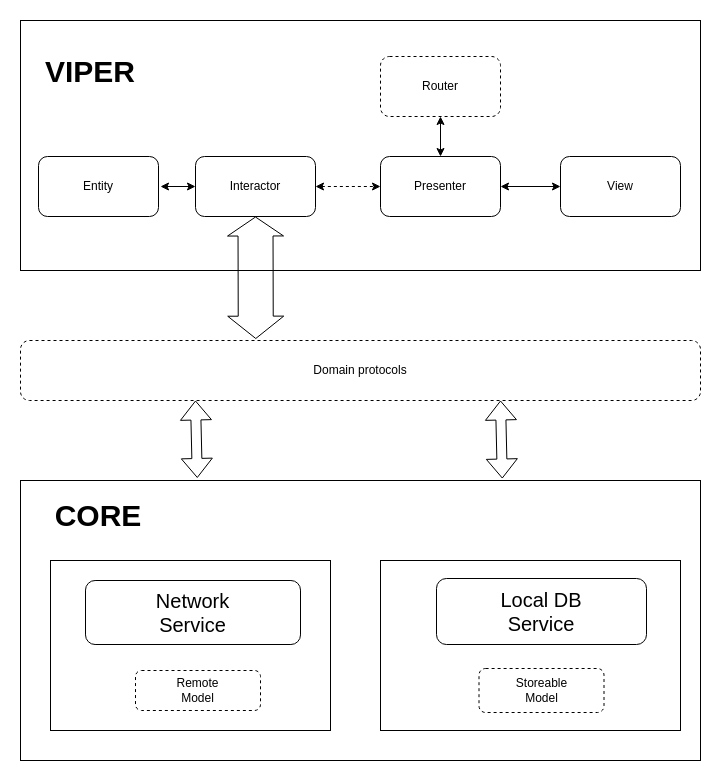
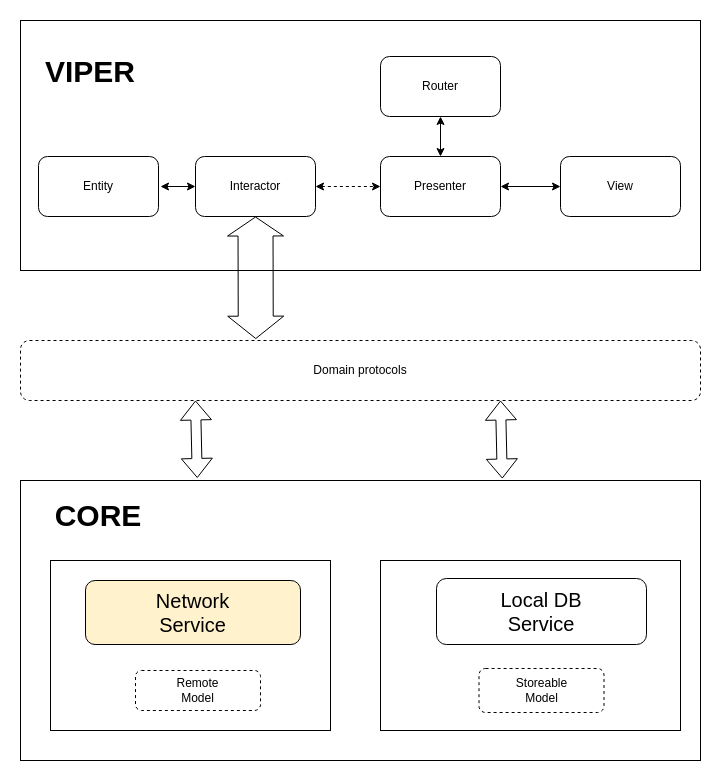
(441, 87) -> (441, 87)
(193, 613) -> (193, 613)
